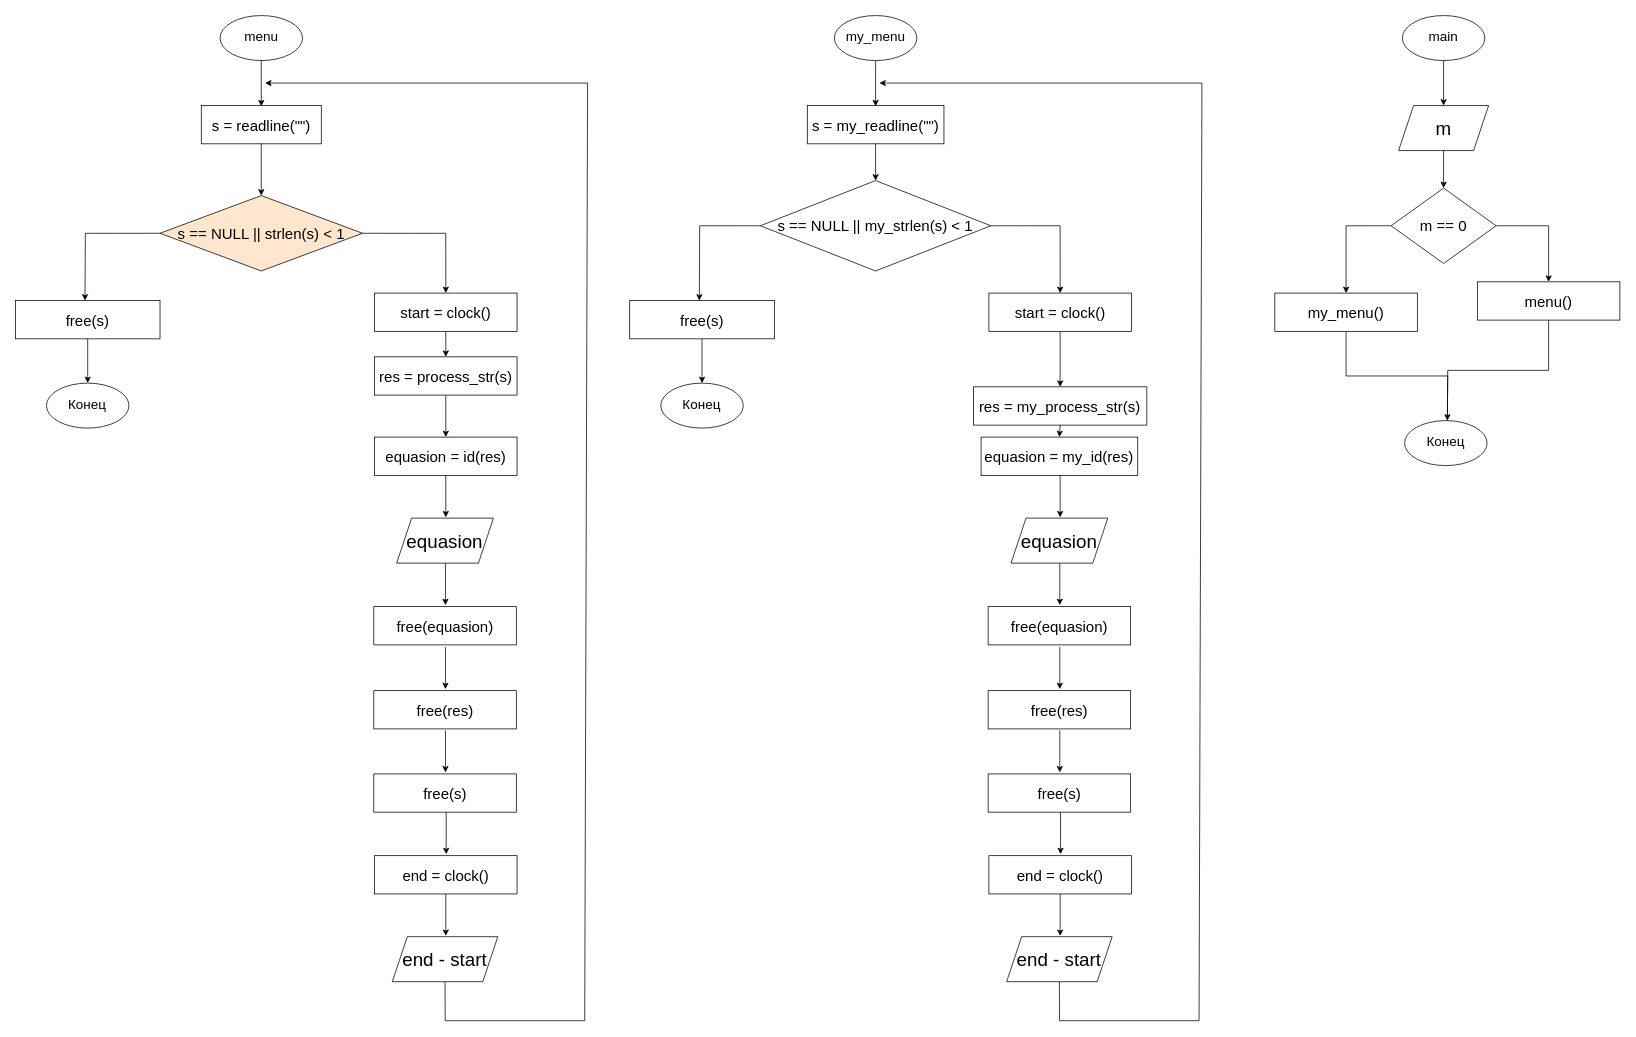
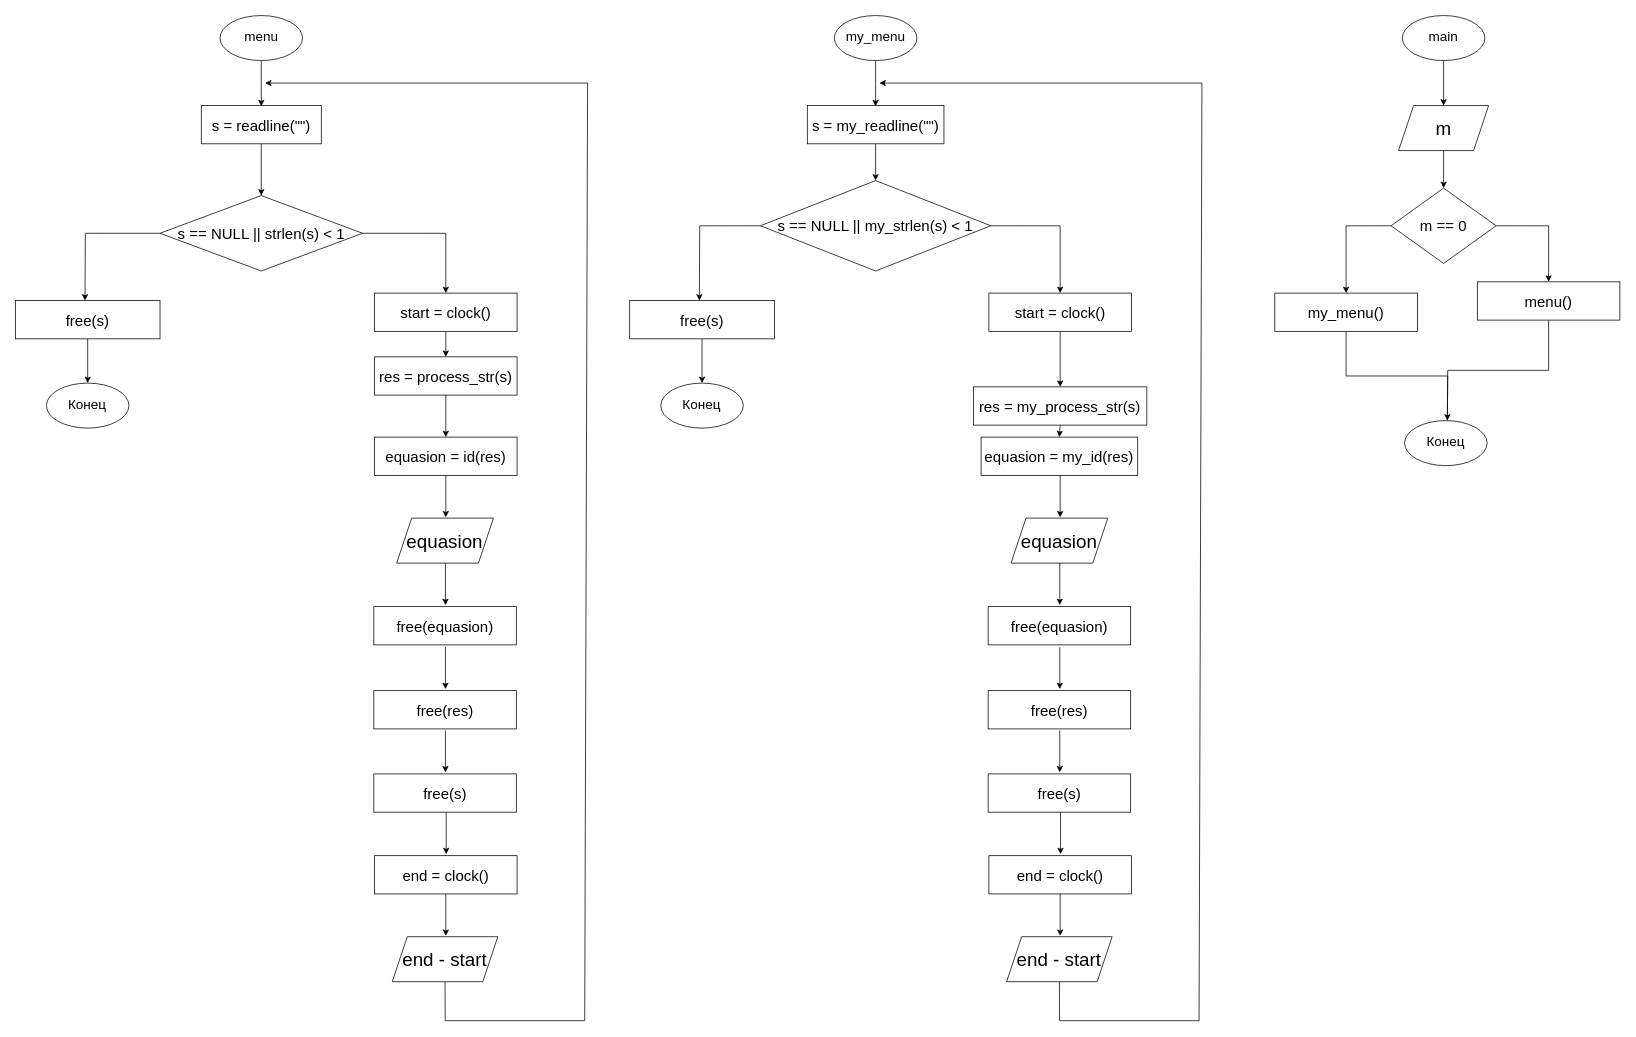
(261, 233) -> (261, 233)
